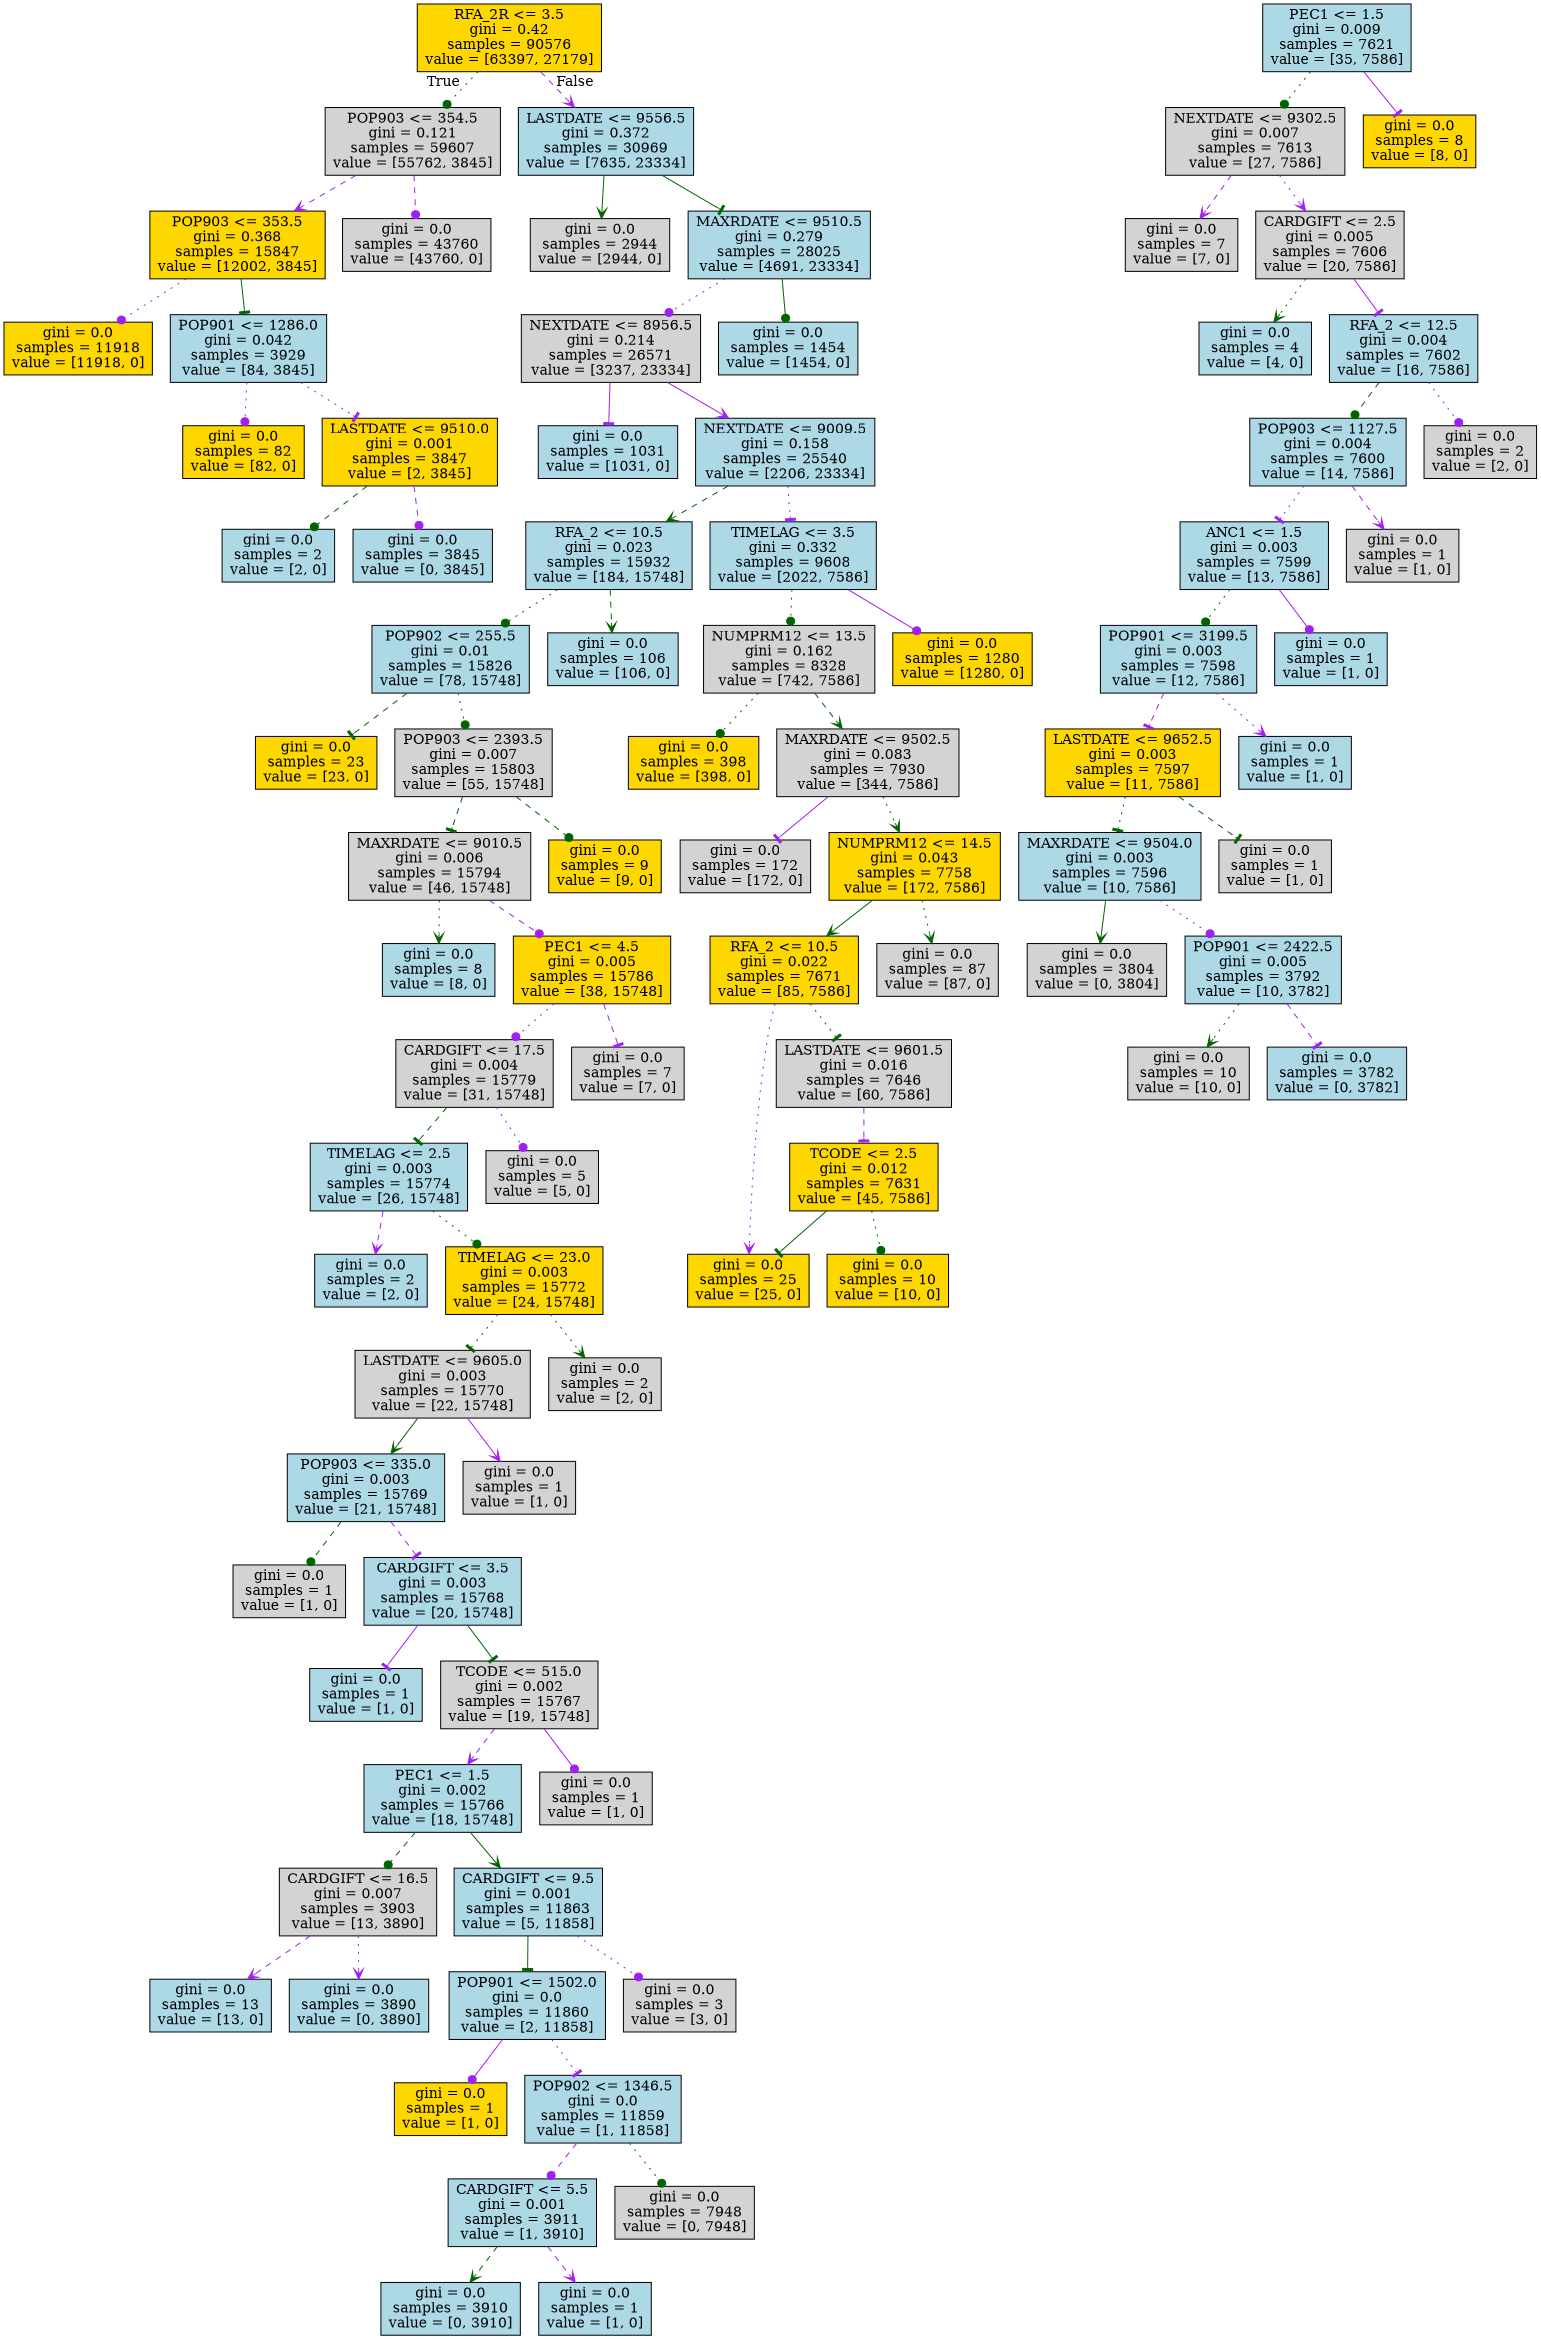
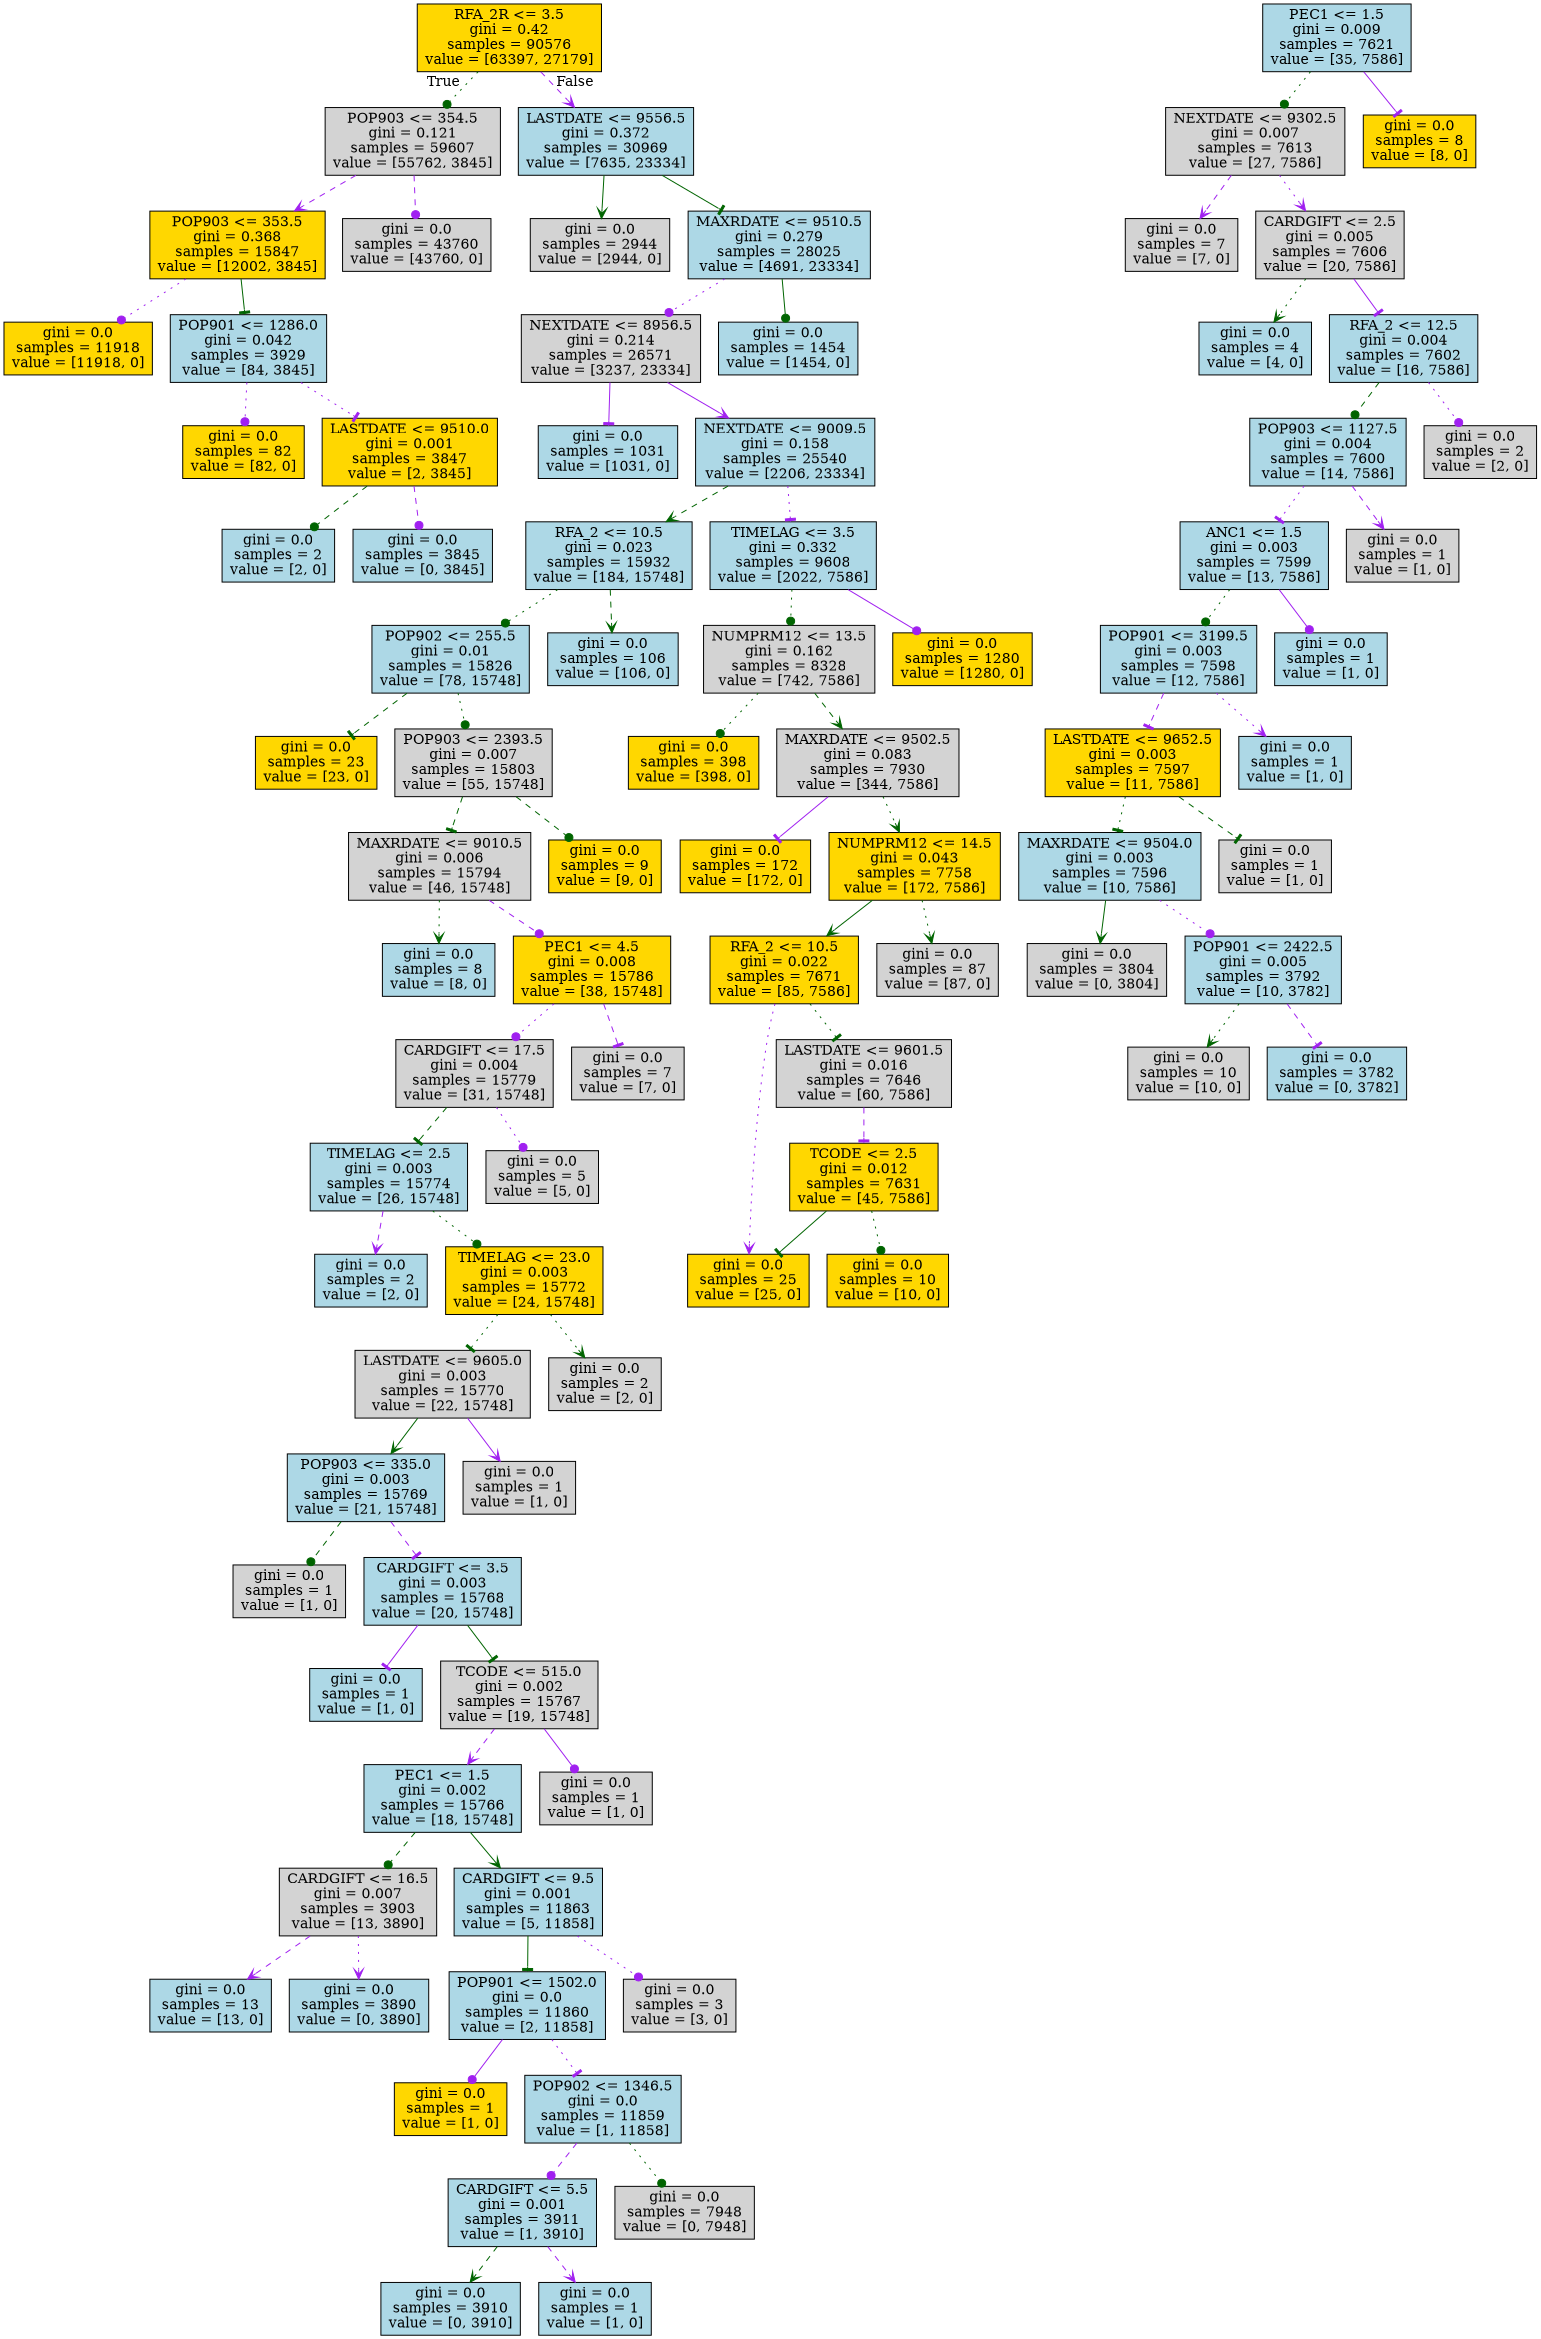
(745, 866) -> (745, 866)
(592, 970) -> (592, 970)
